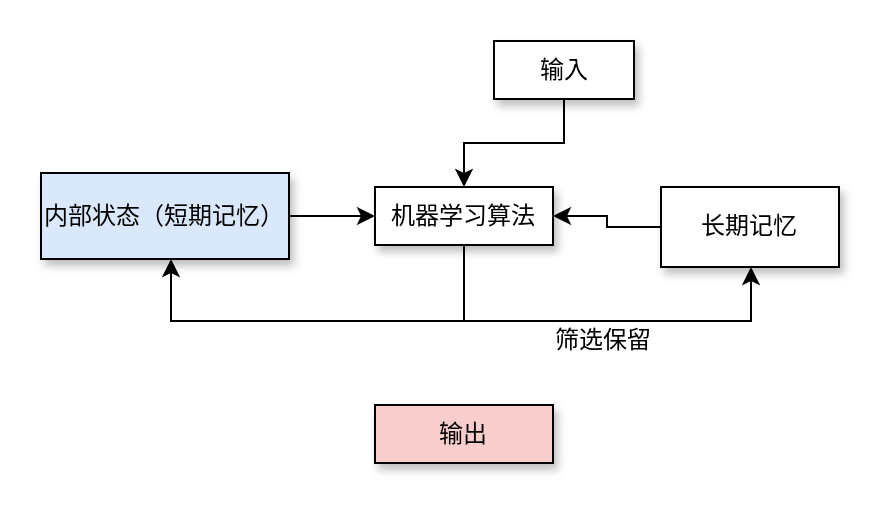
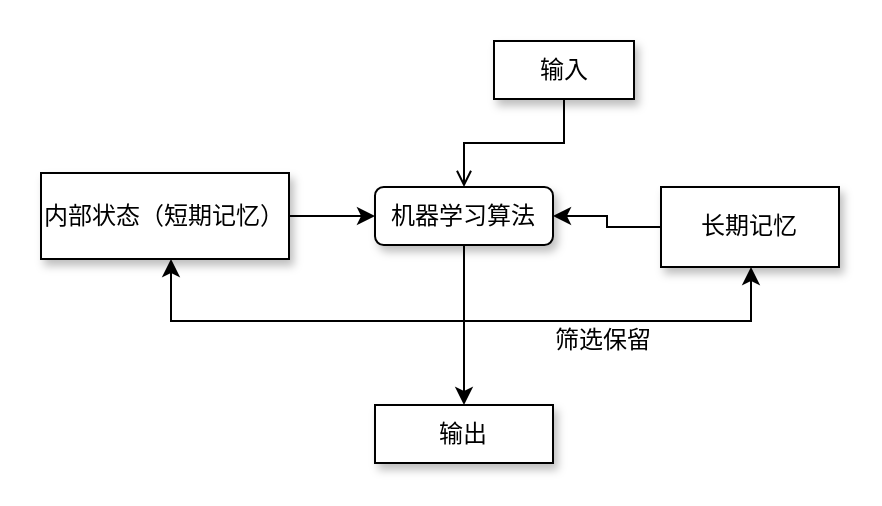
(464, 172) -> (464, 175)
(165, 216) -> (165, 216)
(464, 216) -> (464, 216)
none -> (464, 358)
(464, 434) -> (464, 434)
